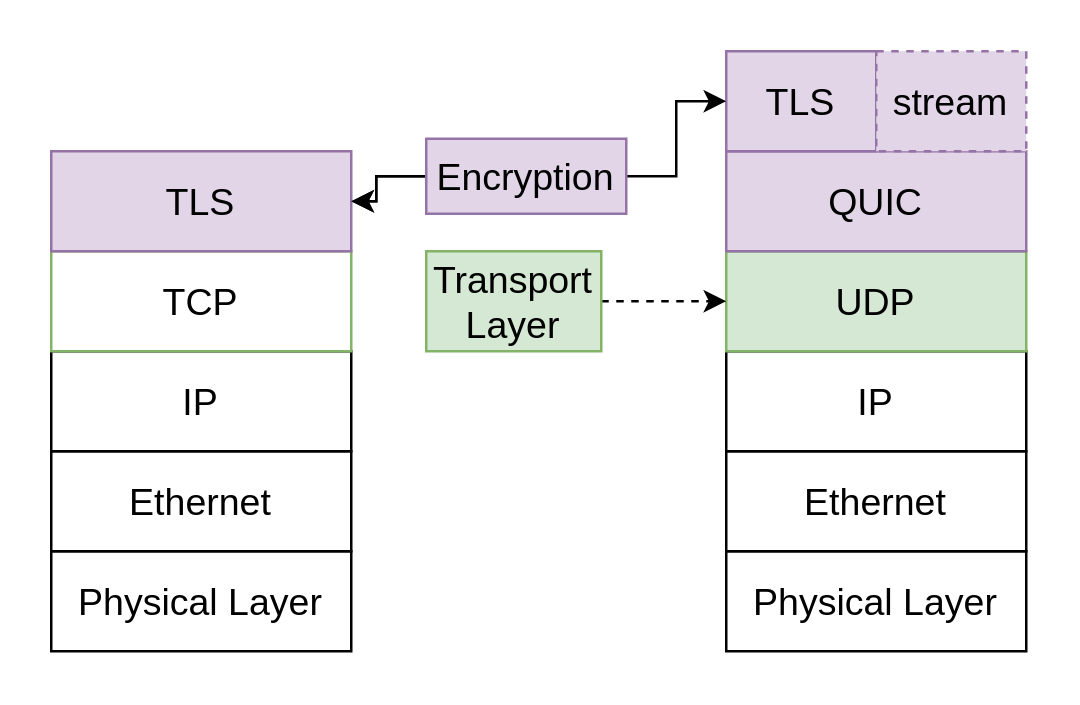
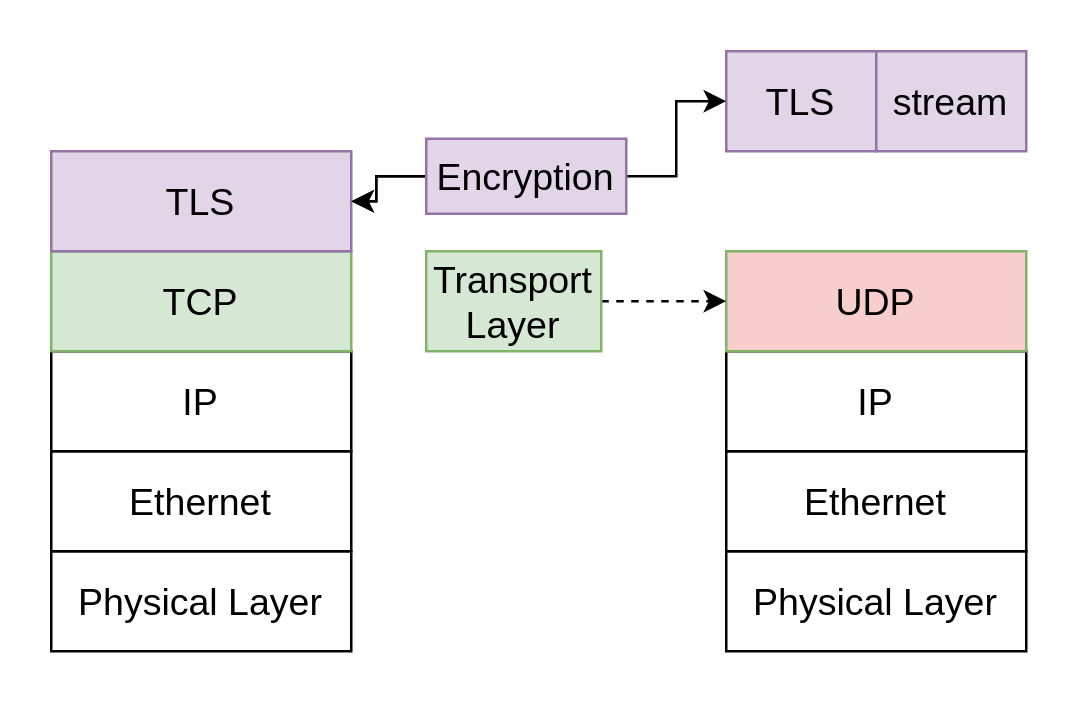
(951, 101) -> (951, 101)
(876, 201) -> none
(201, 301) -> (201, 301)
(876, 301) -> (876, 301)
